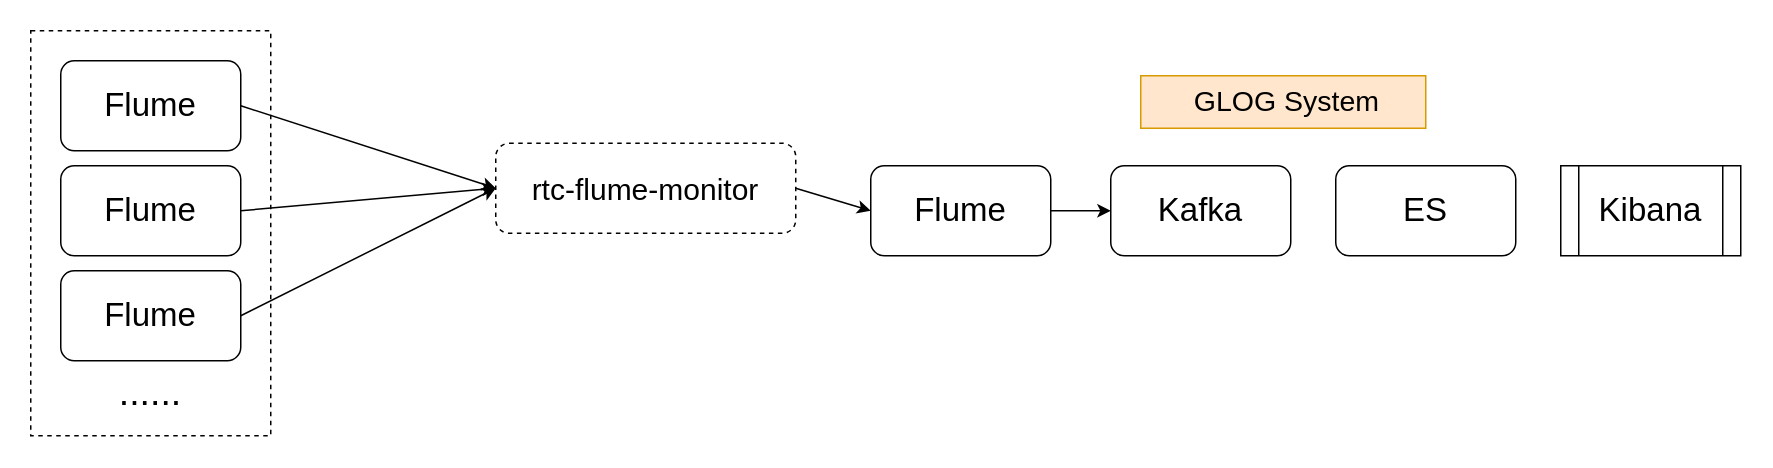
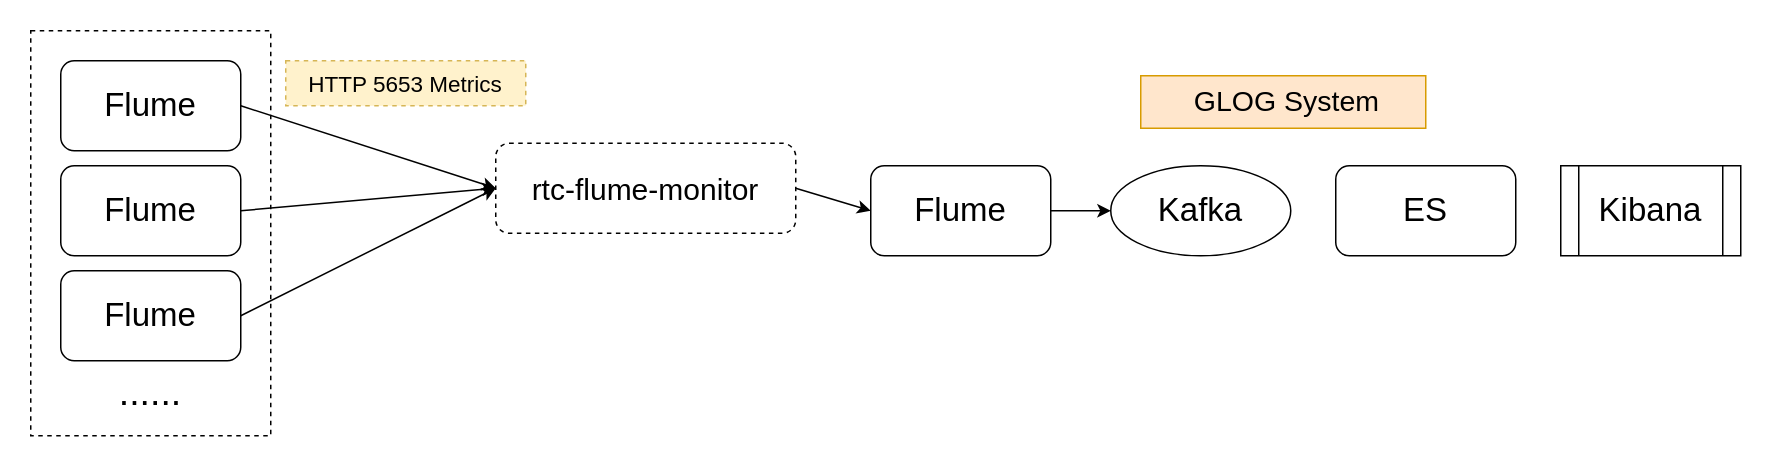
none -> (406, 83)
(1201, 211) -> (1201, 211)
